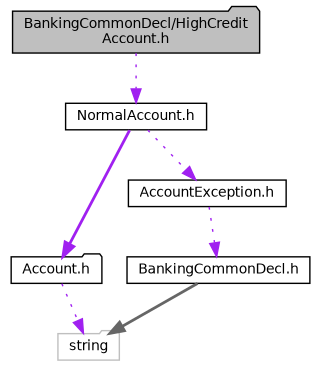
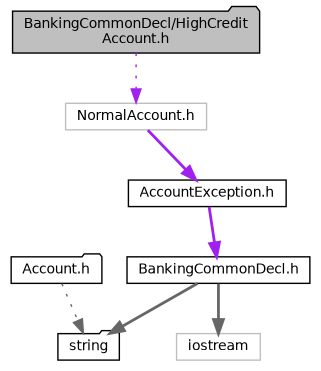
(136, 117) -> (136, 117)
(167, 150) -> (167, 150)
(100, 187) -> none
(212, 225) -> (212, 225)
(70, 302) -> (70, 302)
(89, 347) -> (89, 347)
none -> (218, 347)
